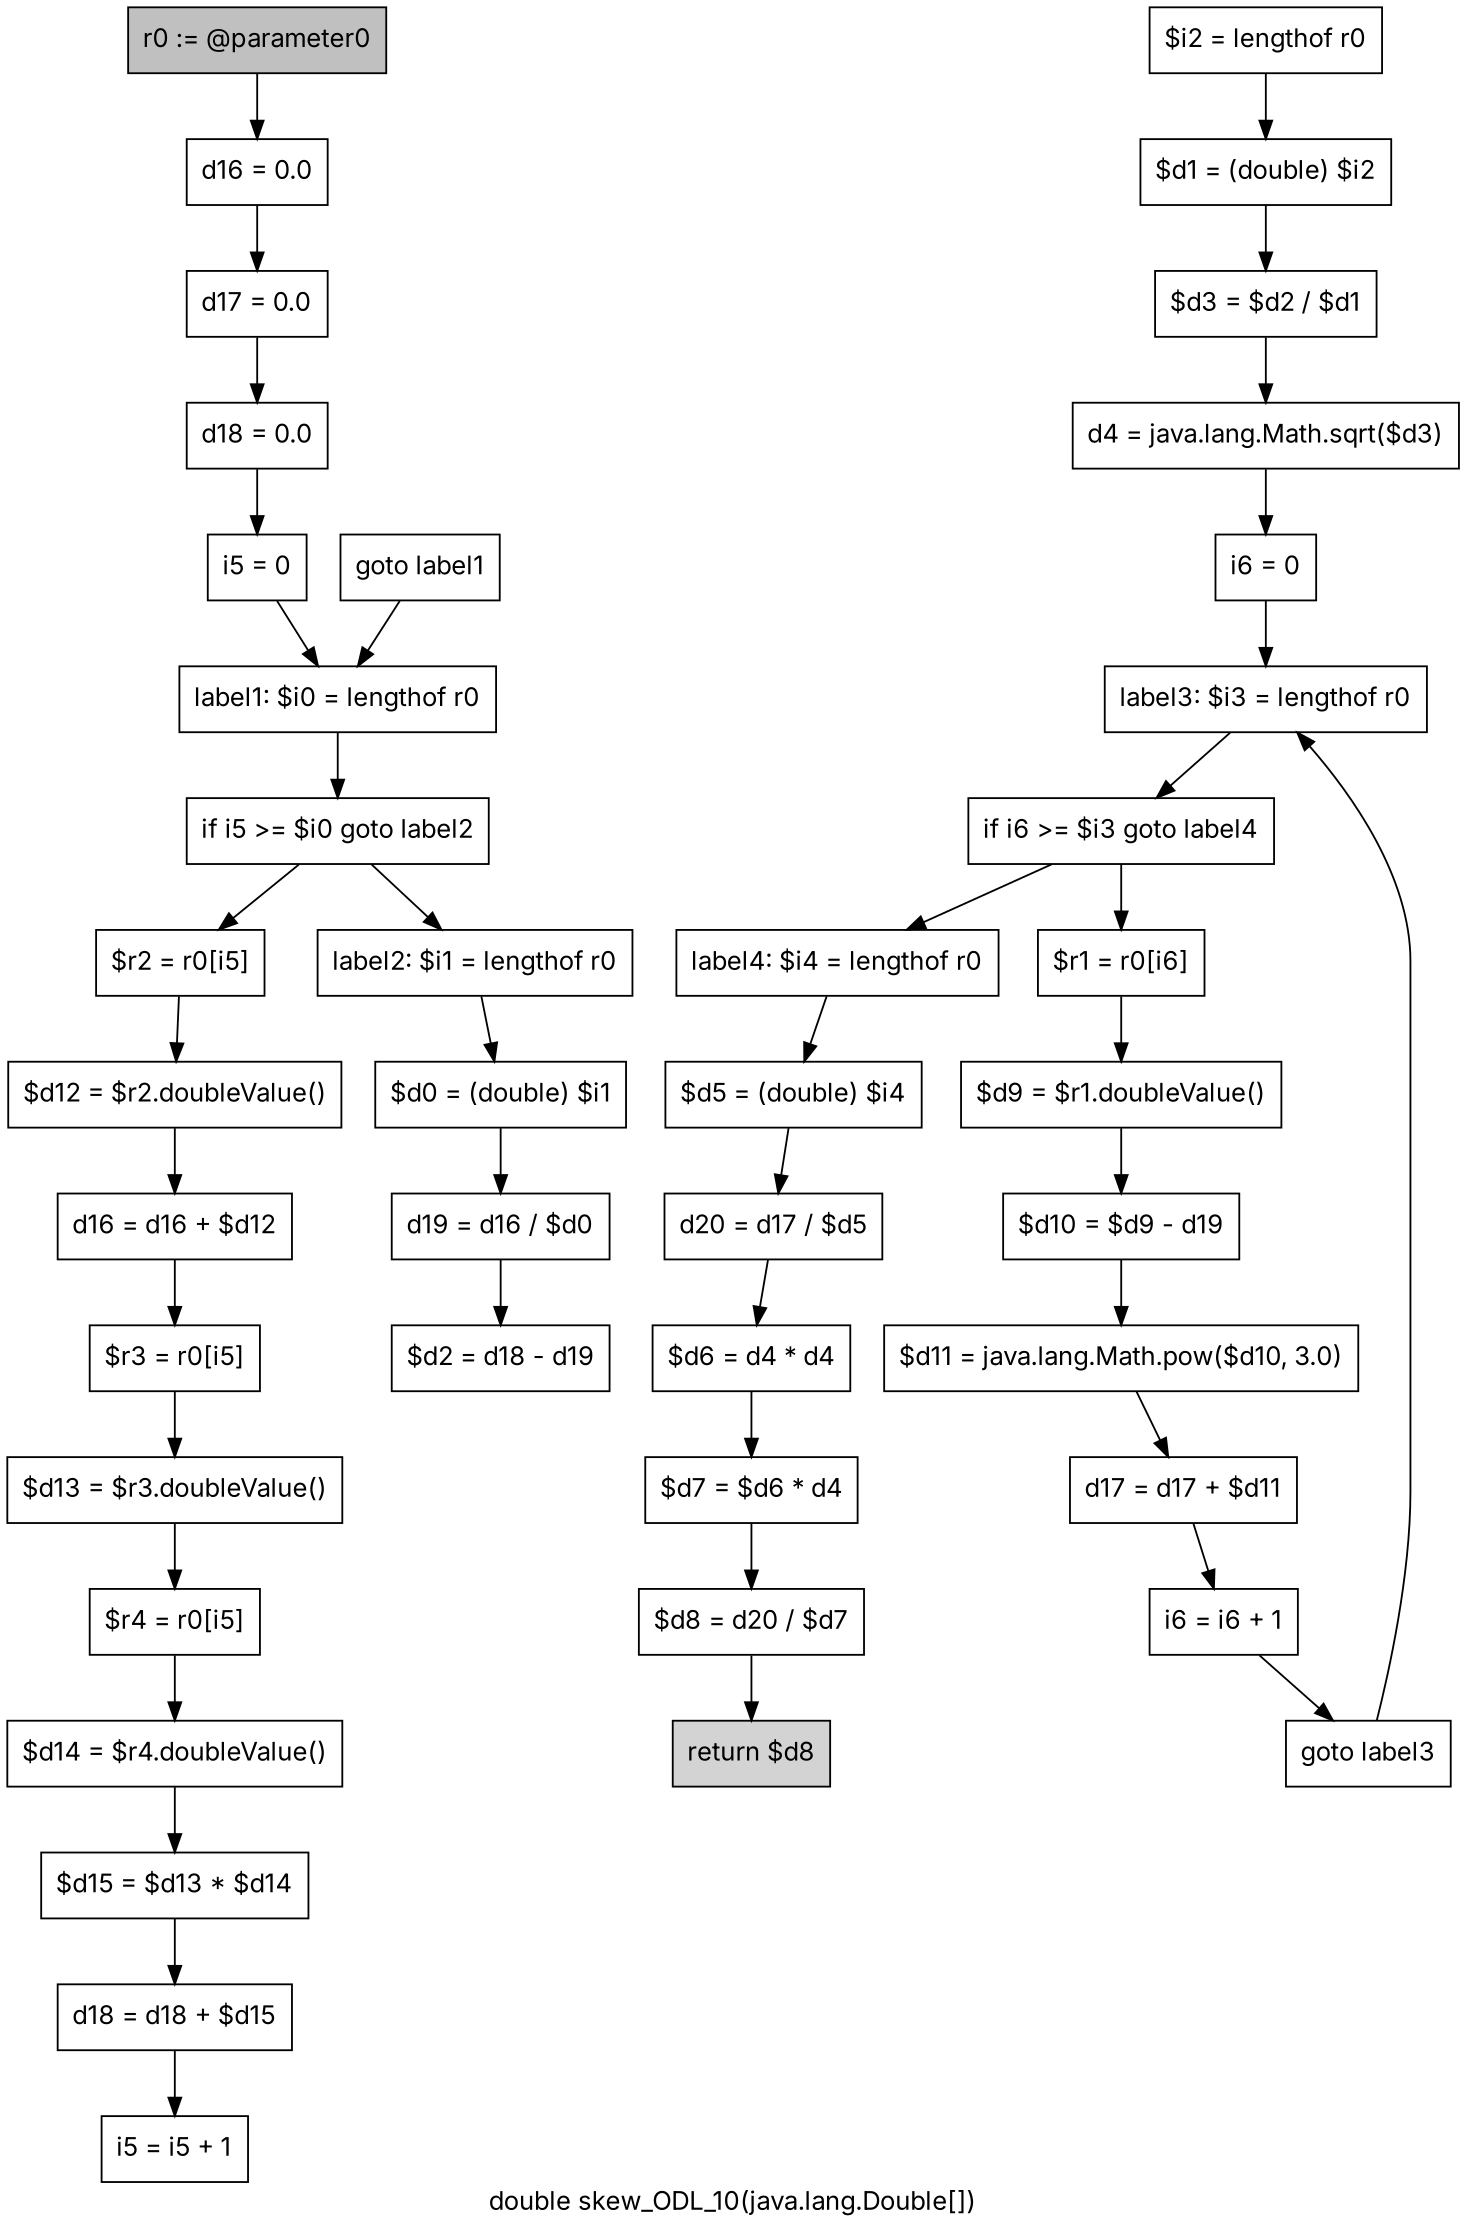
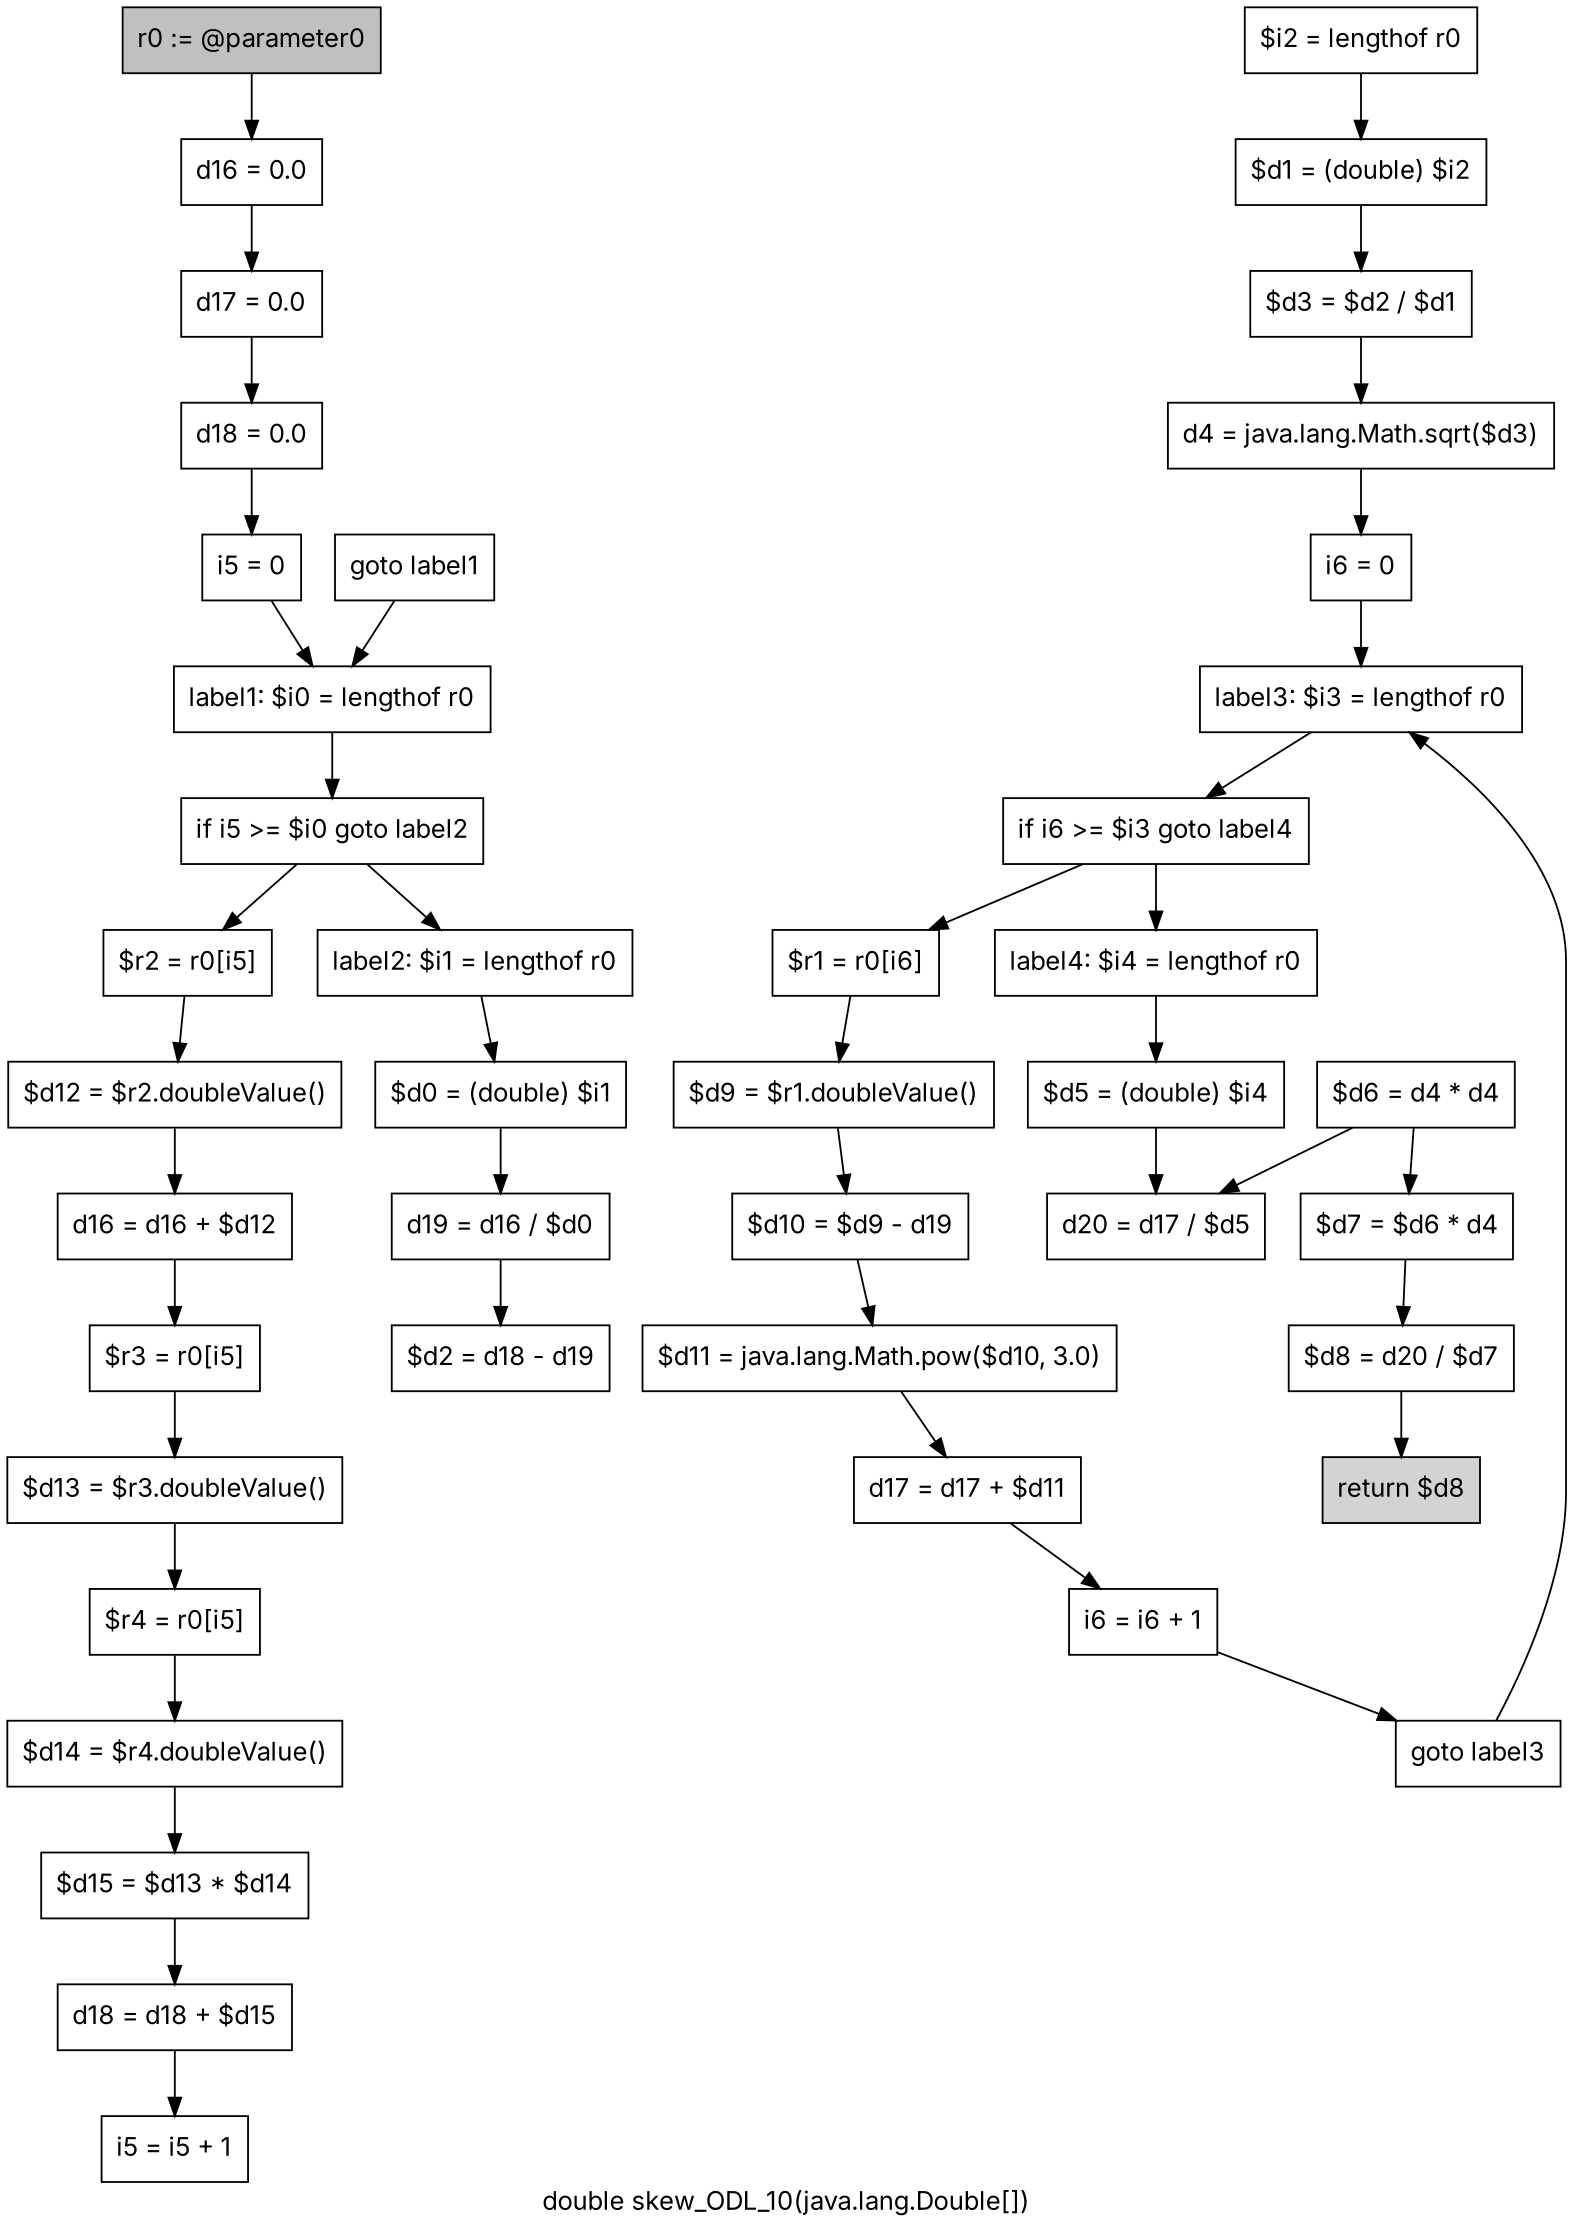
(764, 1283) -> (1294, 1156)
